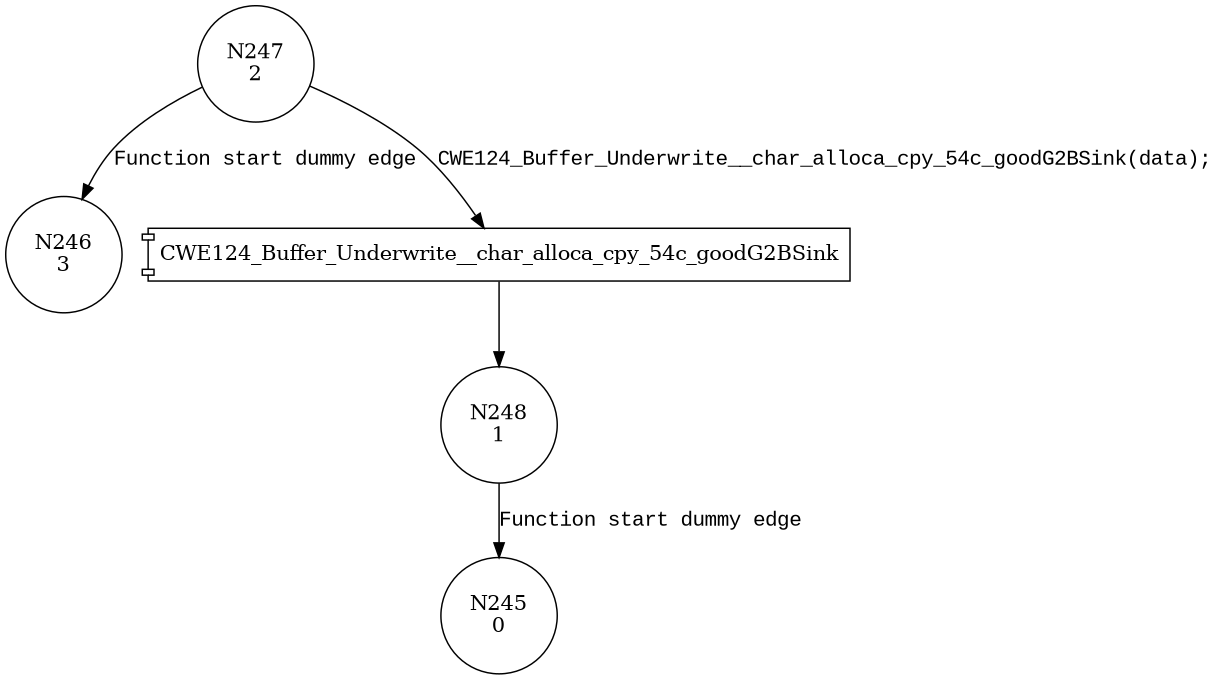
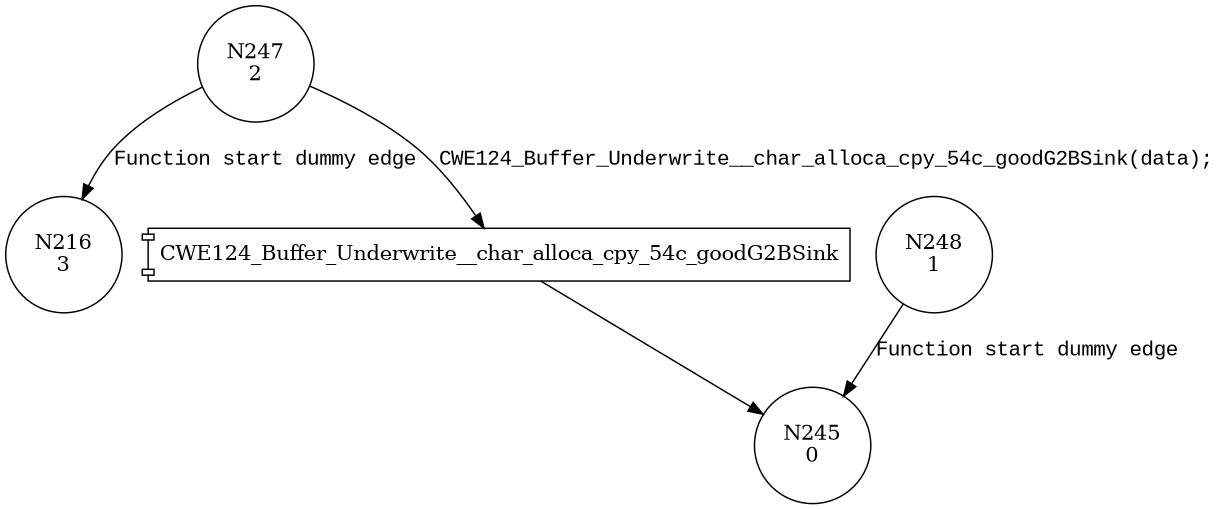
(64, 255) -> (64, 255)
(499, 316) -> (646, 344)
